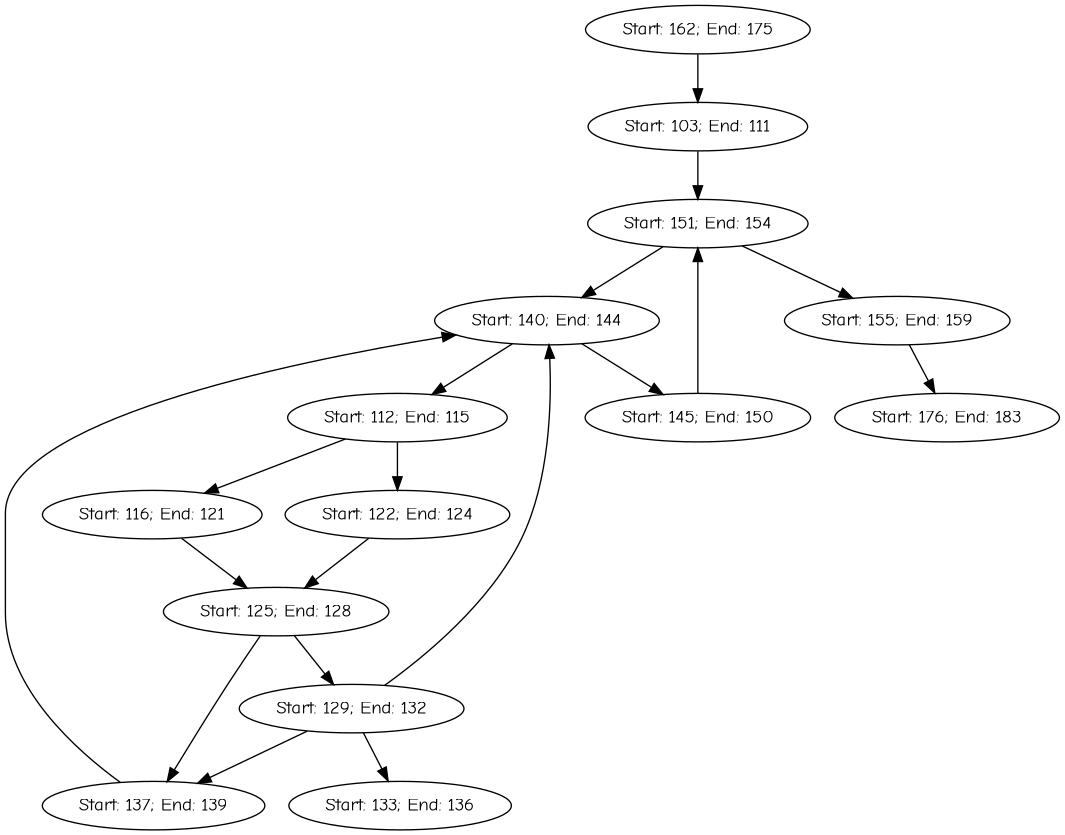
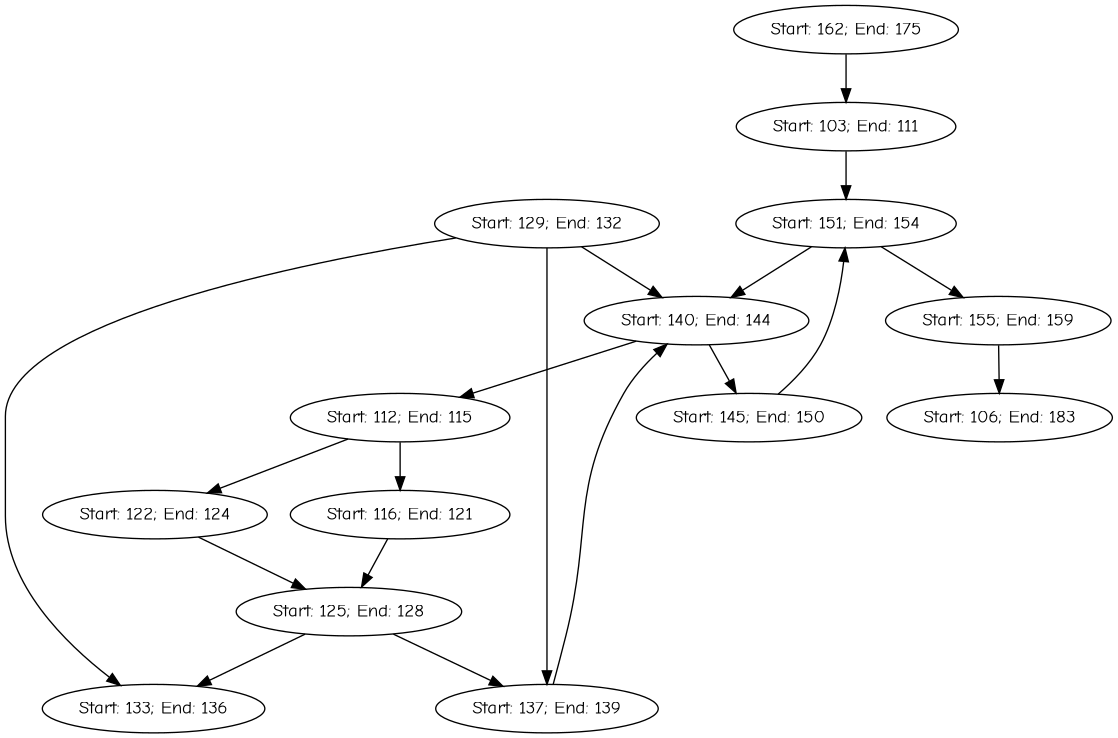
(947, 418) -> (1000, 418)
(310, 655) -> (257, 657)
